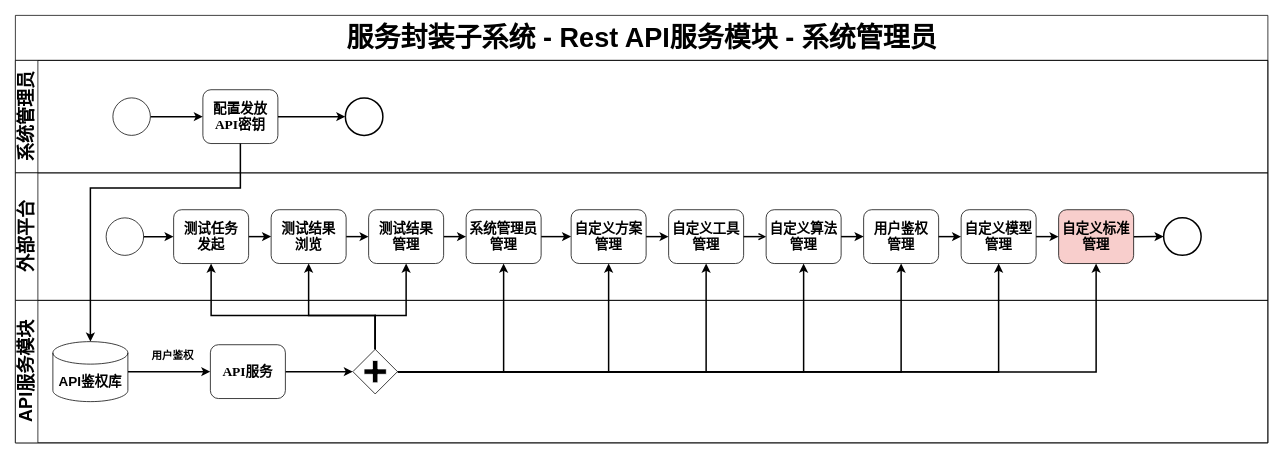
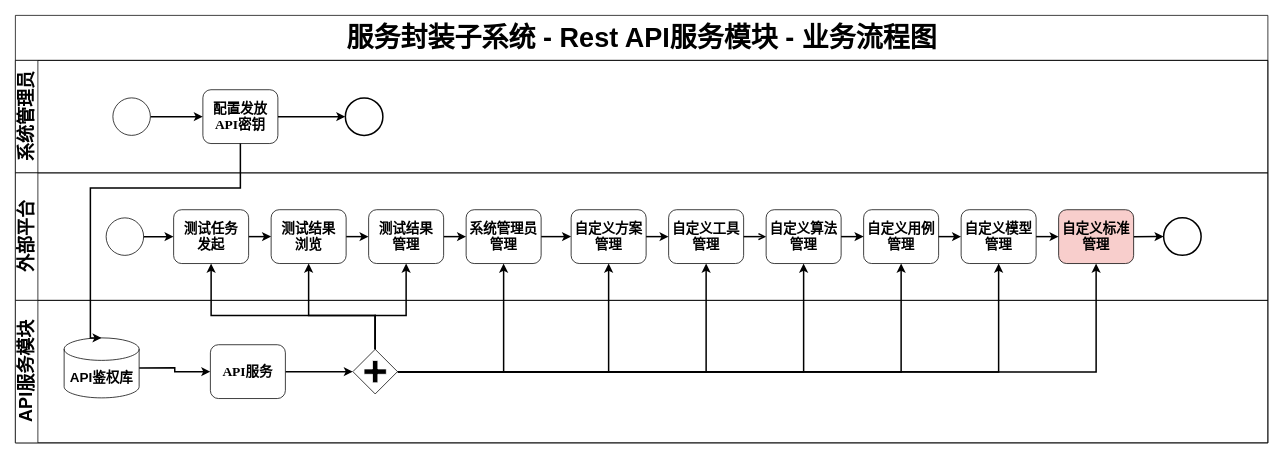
(642, 38) -> (642, 38)
(901, 237) -> (901, 237)
(173, 356) -> none
(90, 372) -> (102, 368)
